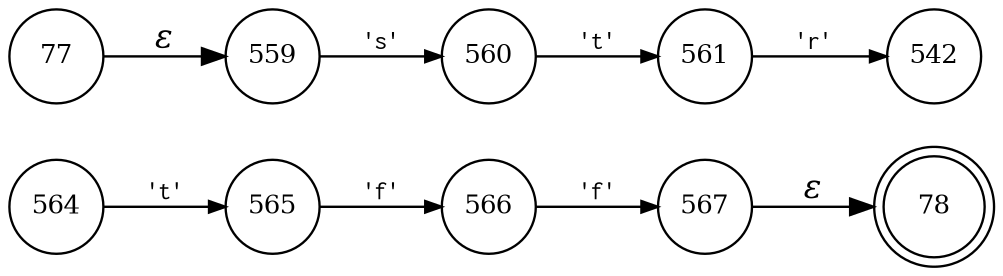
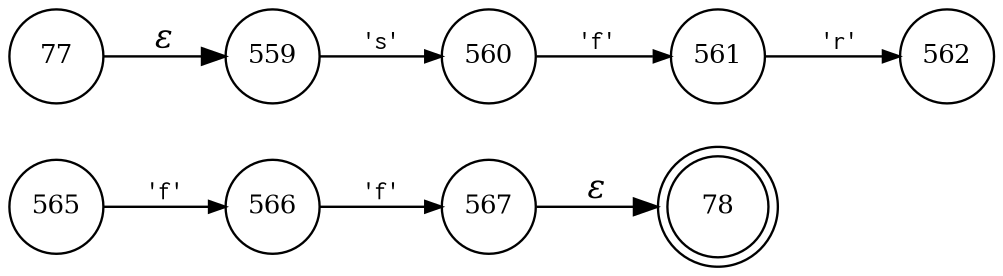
(597, 42) -> (597, 42)
(934, 56) -> (947, 56)
(56, 207) -> none
